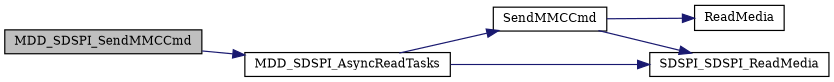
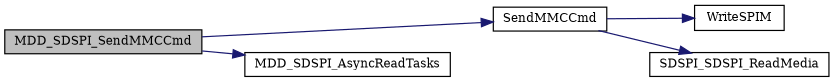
(739, 18) -> (739, 18)
(443, 43) -> (342, 30)
(544, 64) -> none
